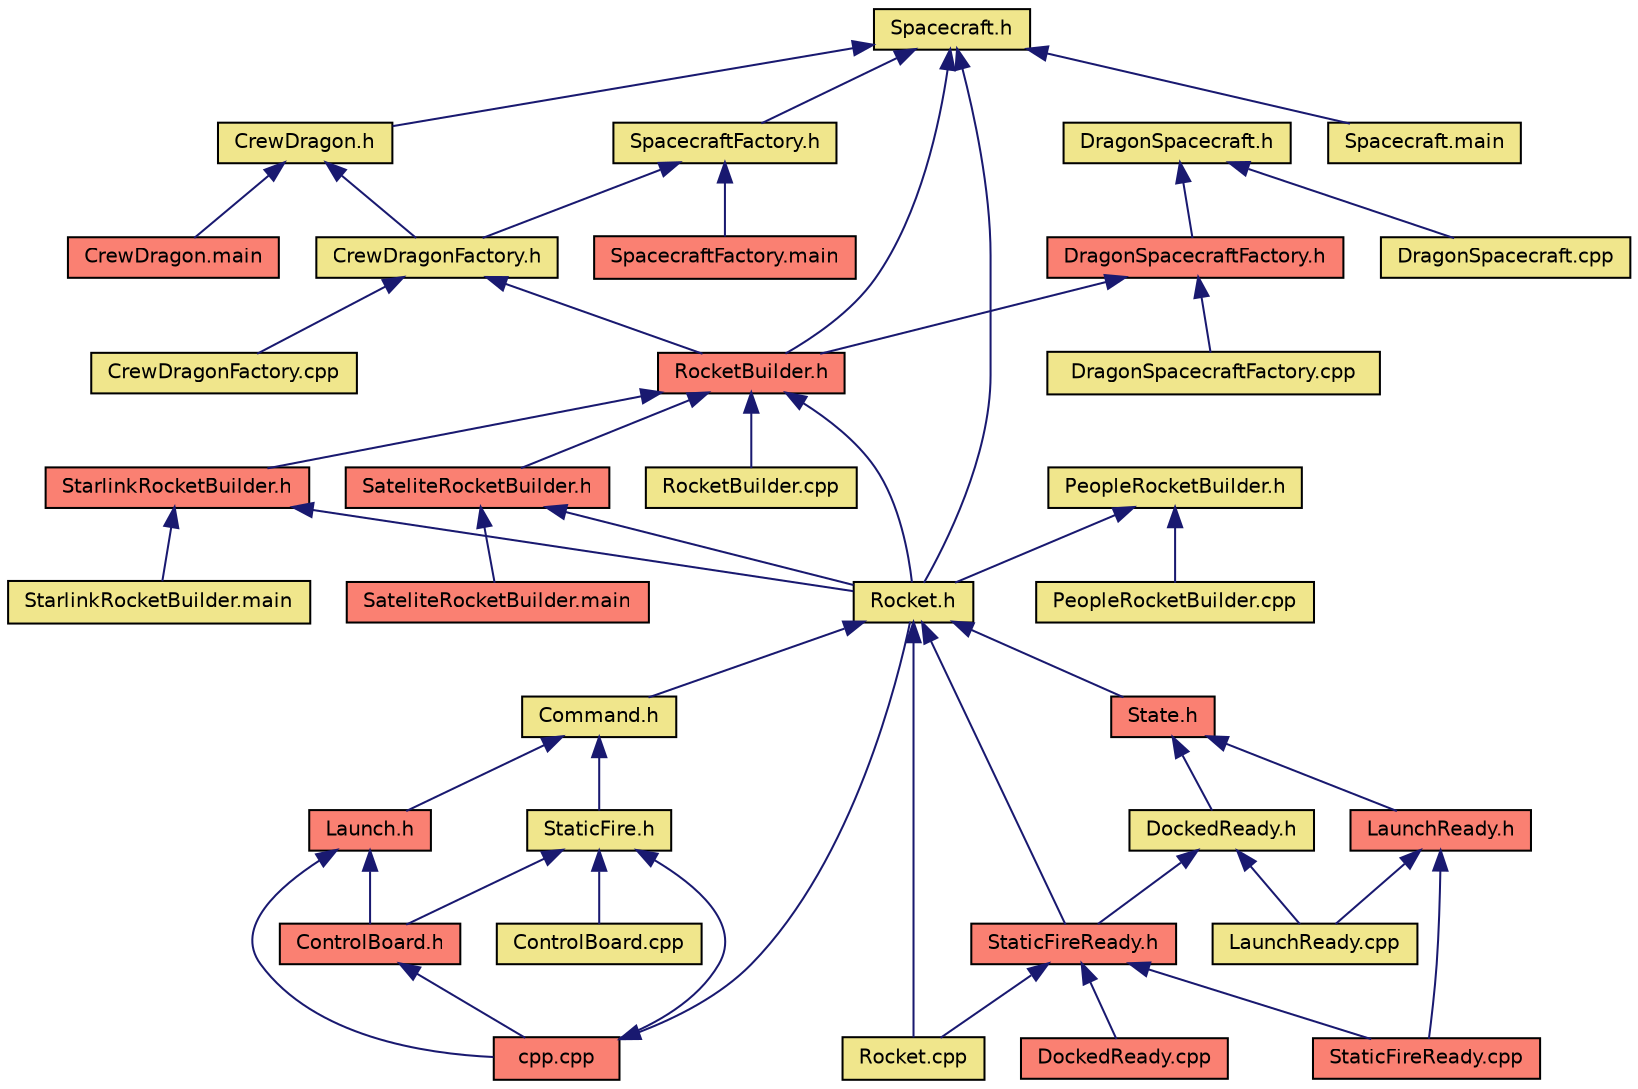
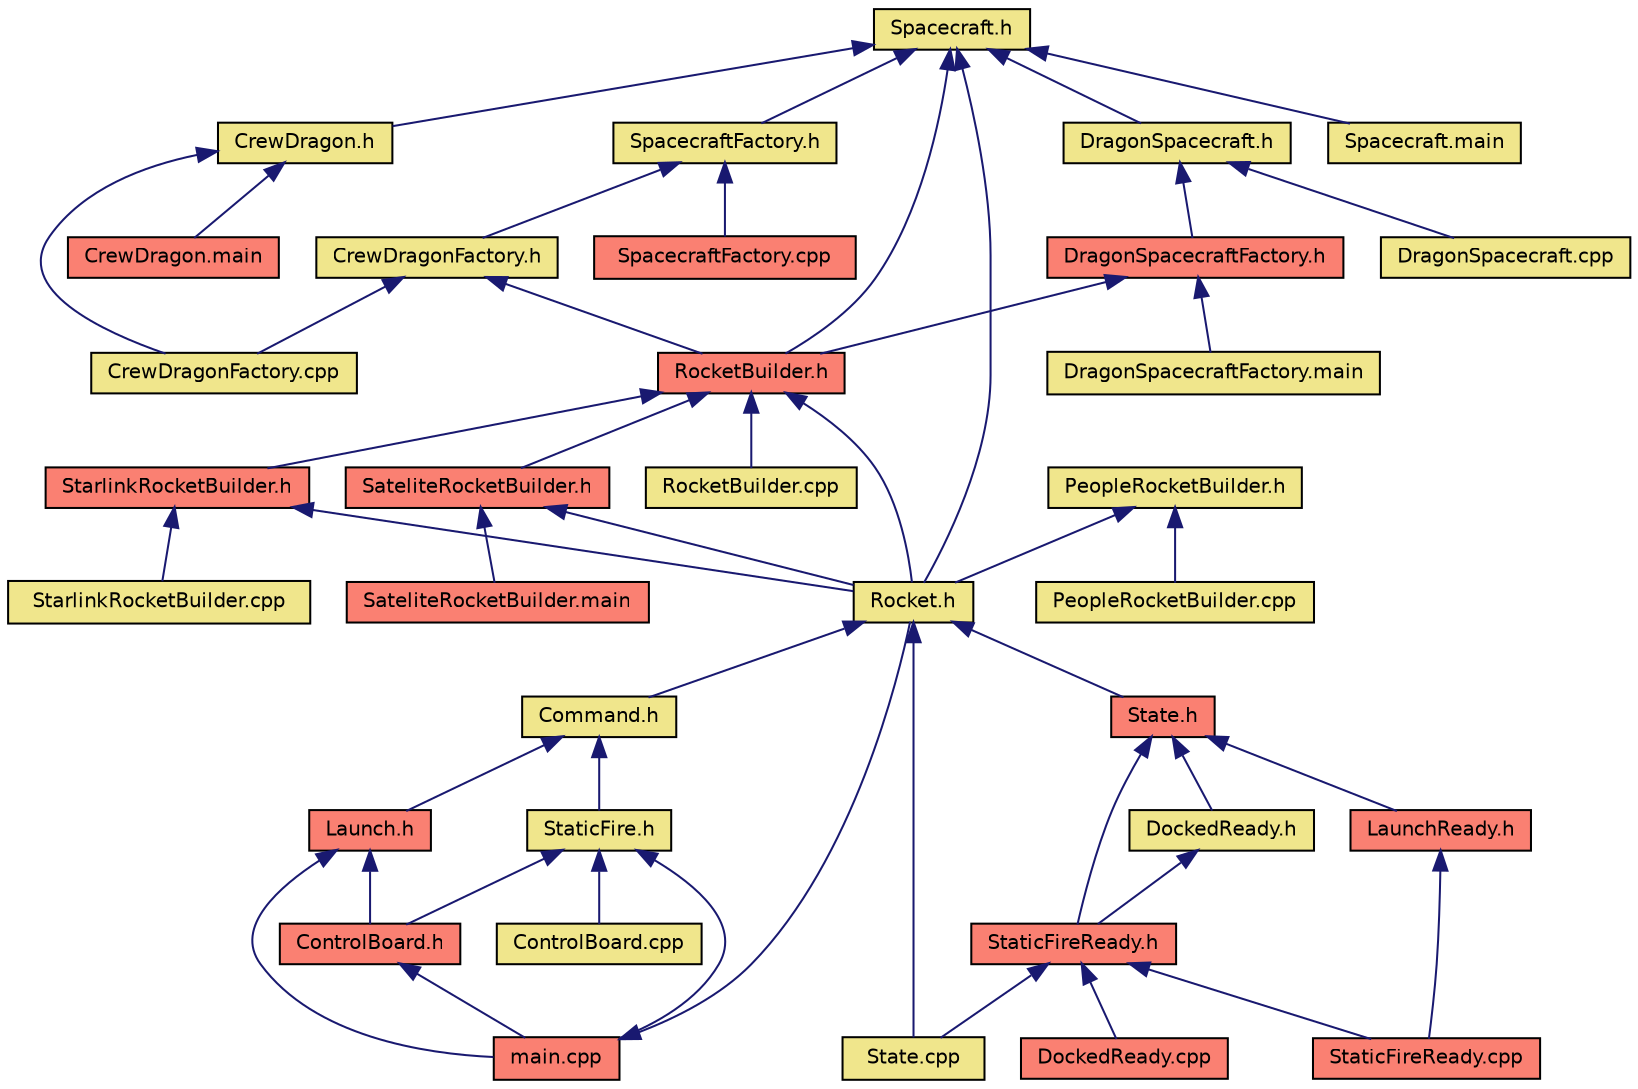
none -> (1074, 91)
(379, 207) -> (46, 244)
(725, 258) -> (725, 258)
(1214, 373) -> (1214, 373)
(159, 602) -> (159, 602)
(998, 783) -> (1102, 836)
(1315, 944) -> none
(557, 1058) -> (557, 1058)
(914, 1058) -> (914, 1058)
